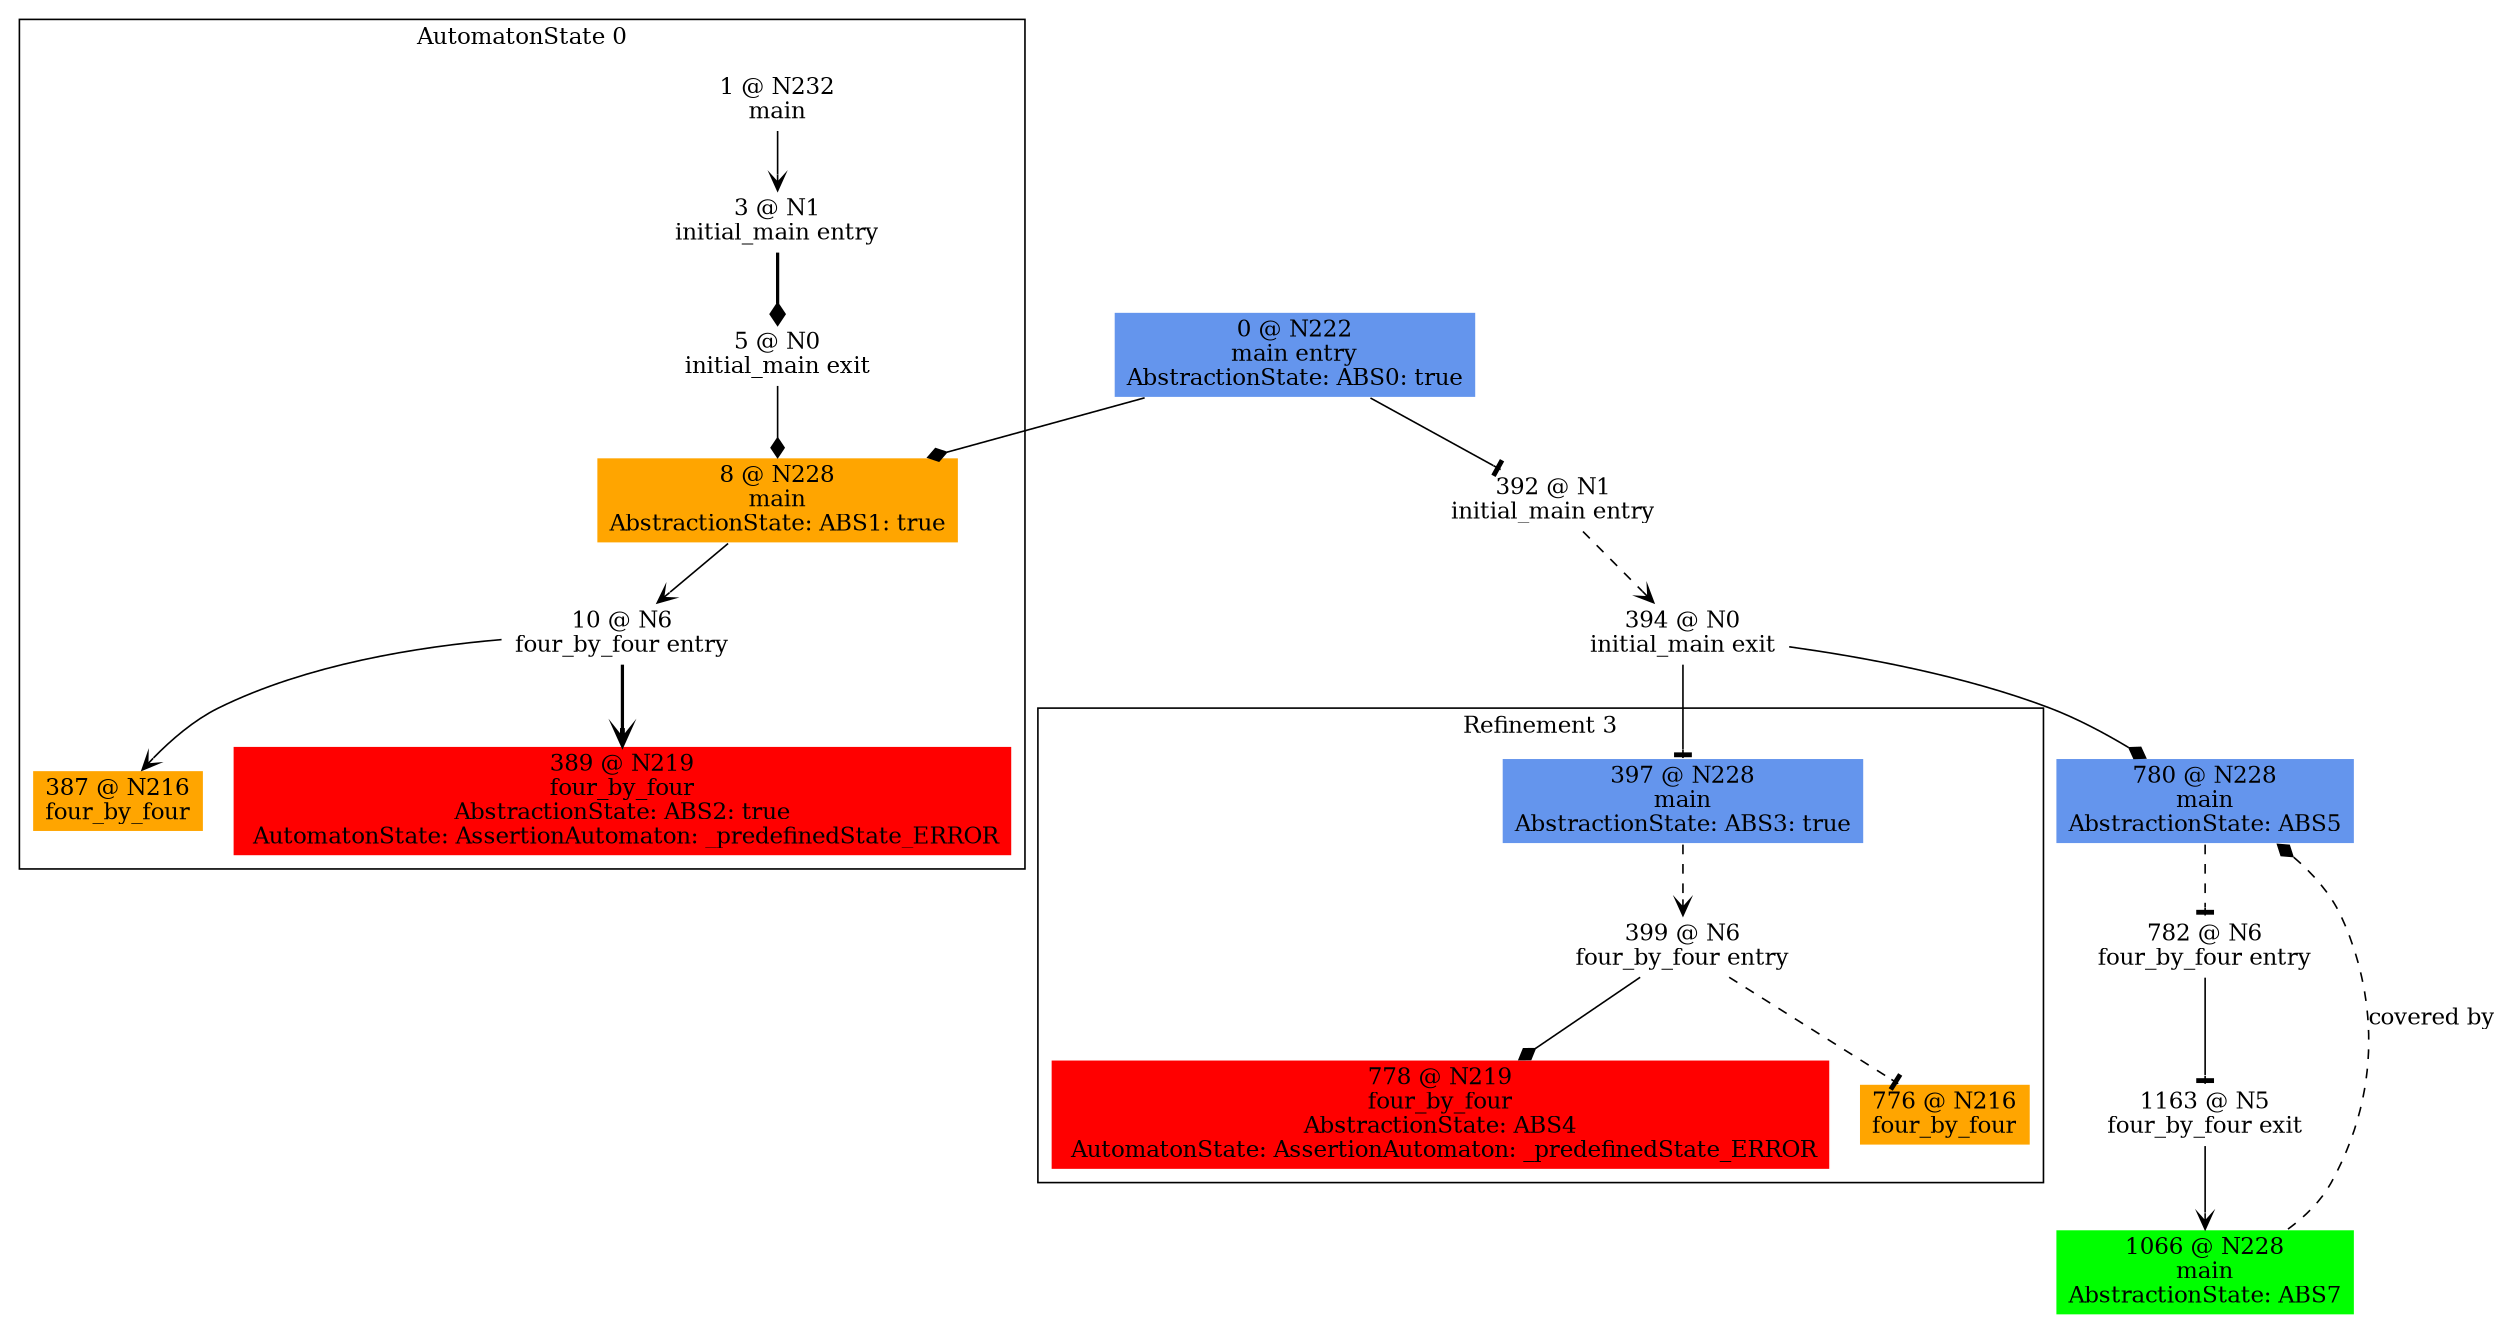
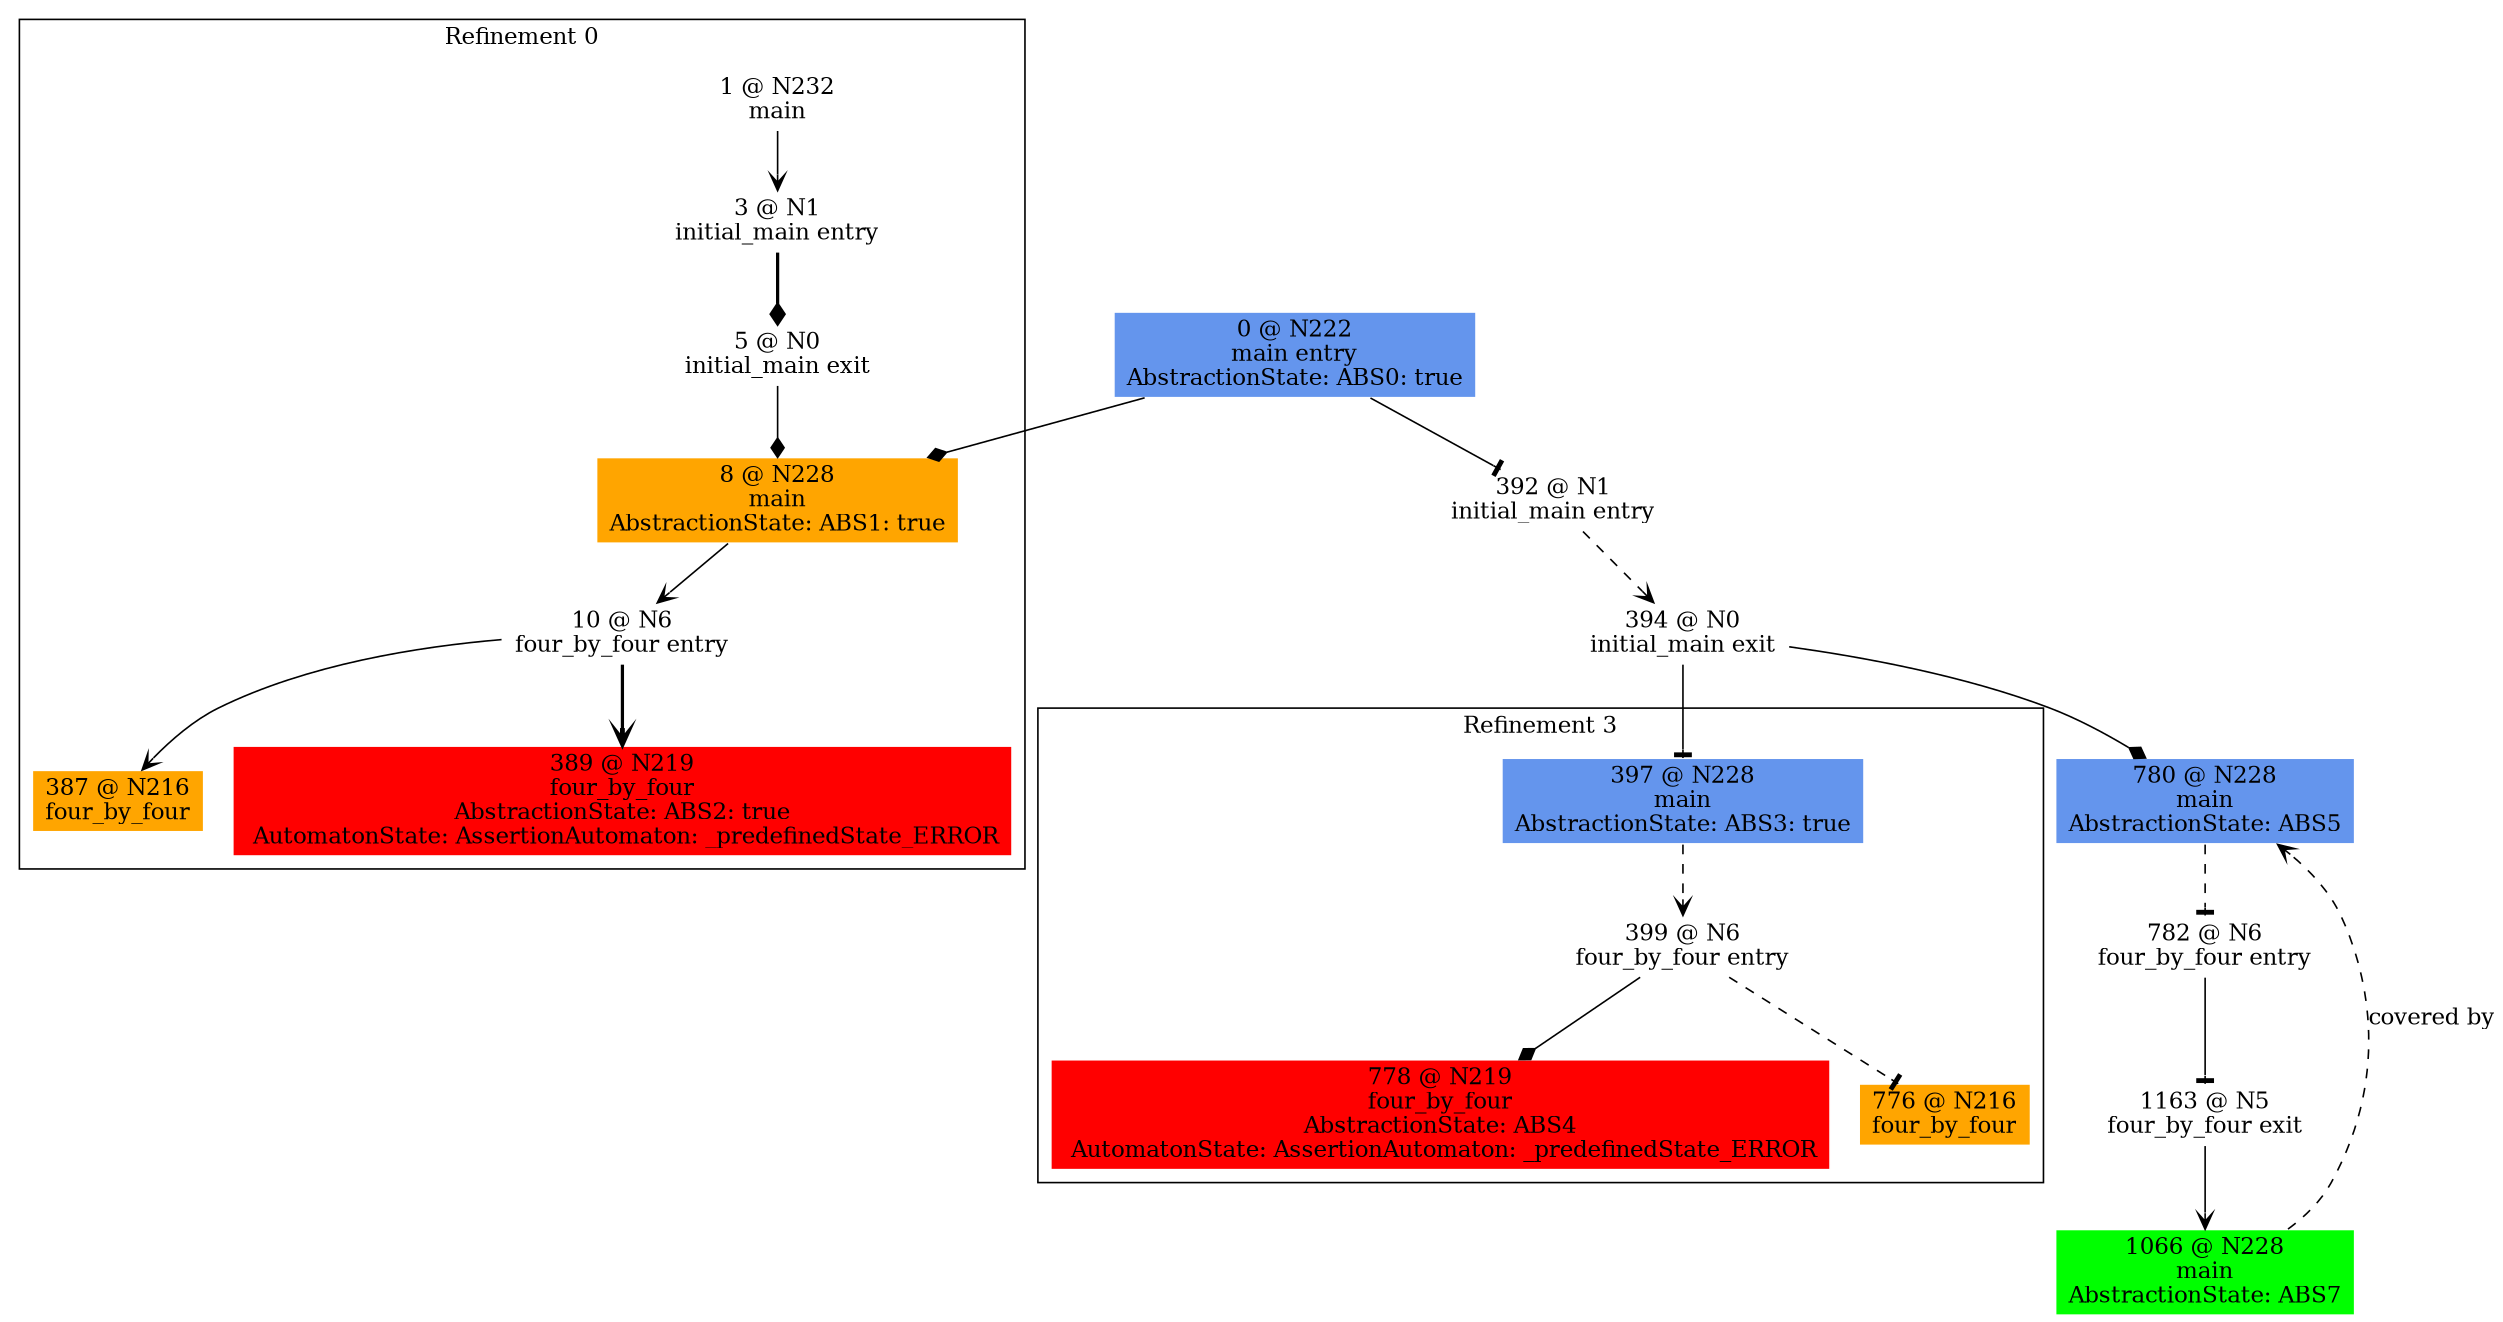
(522, 38) -> (522, 38)
(2368, 1044) -> (2368, 1042)
